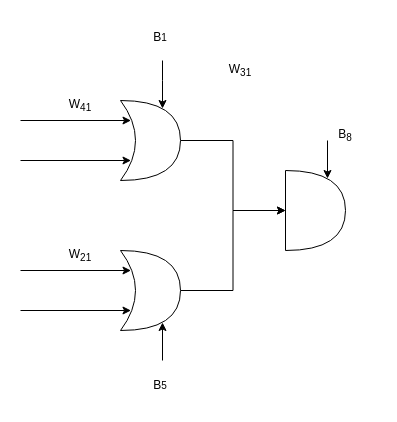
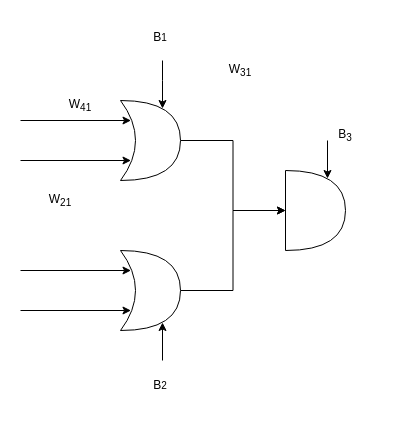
(346, 136) -> (346, 136)
(81, 256) -> (61, 201)
(161, 386) -> (161, 386)
